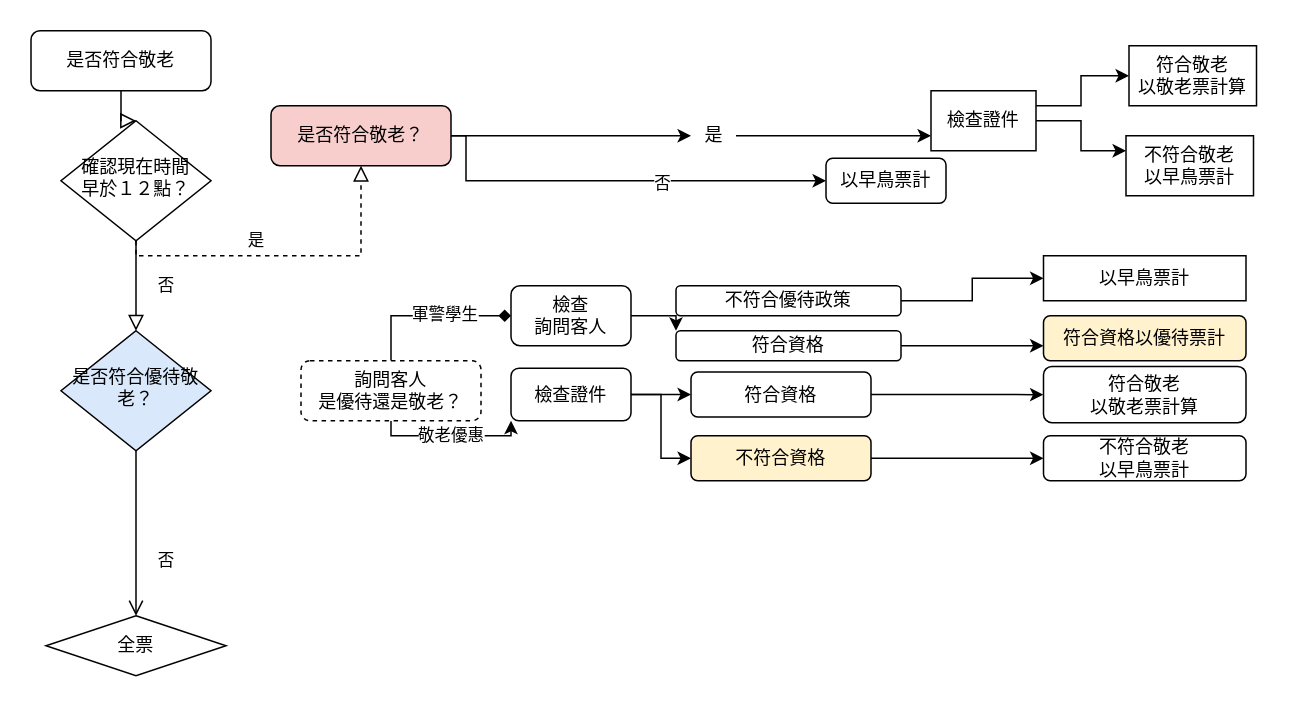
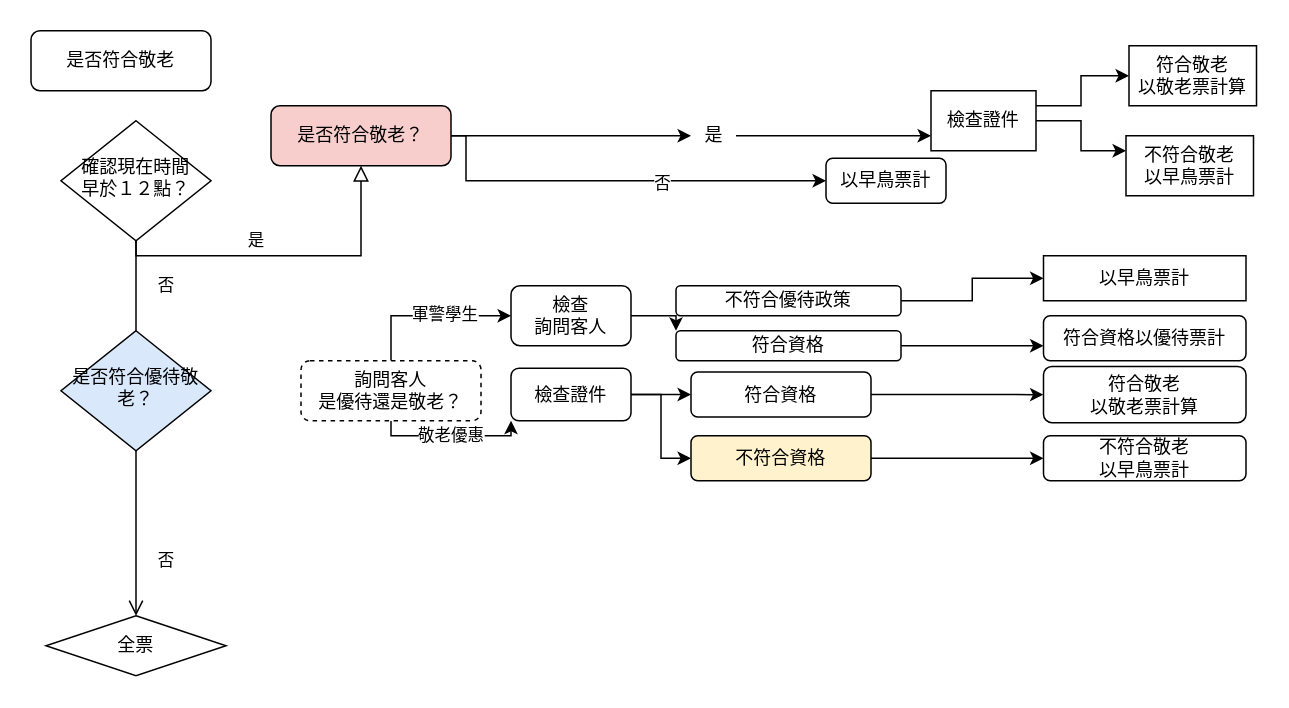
(121, 106) -> none
(286, 256) -> (286, 256)
(136, 314) -> (136, 321)
(498, 316) -> (499, 316)
(1145, 338) -> (1145, 338)
